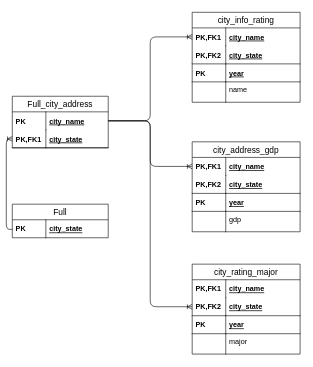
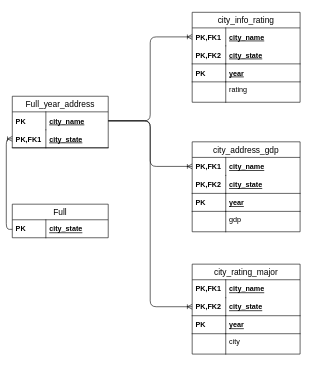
(237, 90) -> (240, 90)
(60, 105) -> (60, 105)
(239, 342) -> (236, 342)
